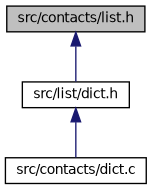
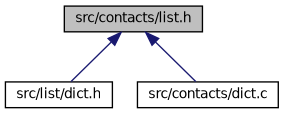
(76, 140) -> (176, 62)
